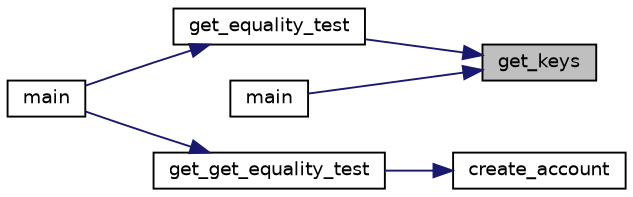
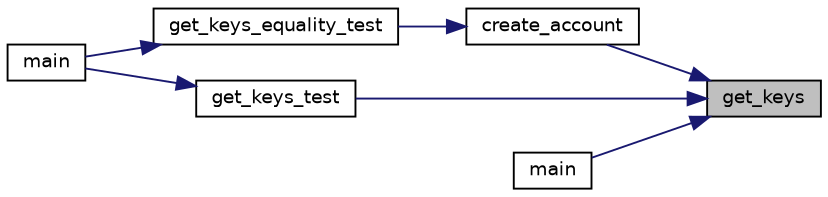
(269, 27) -> (276, 99)
none -> (649, 59)
(269, 171) -> (276, 27)
